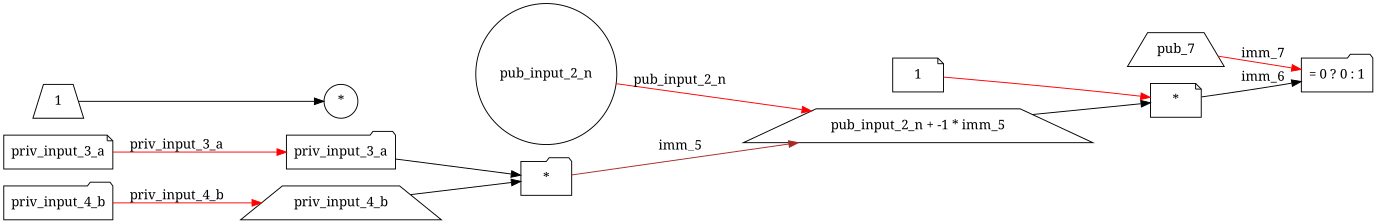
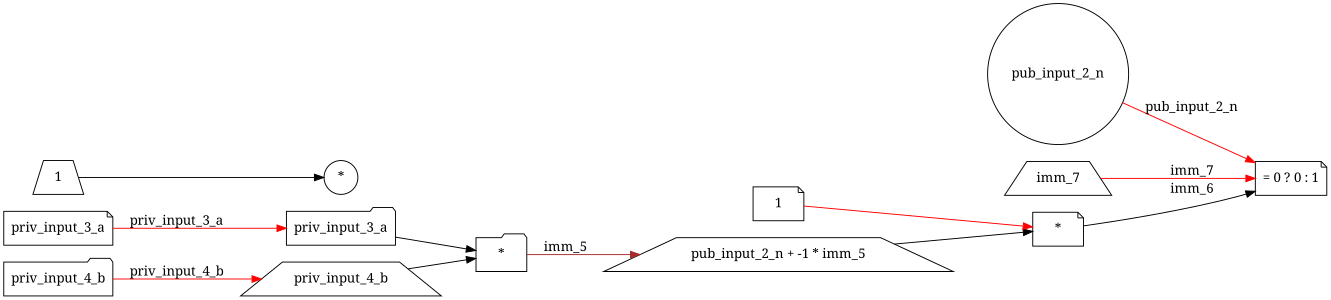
(1176, 50) -> (1058, 178)
(1337, 75) -> (1291, 178)
(709, 97) -> (1184, 131)
